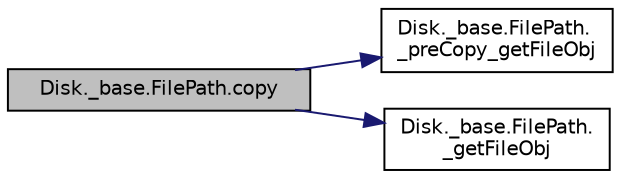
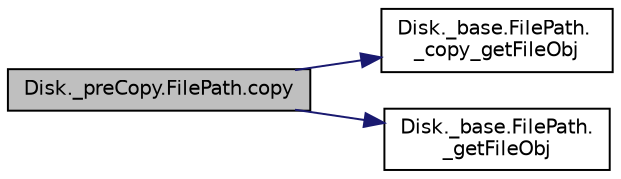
(497, 41) -> (497, 41)
(159, 90) -> (159, 90)
